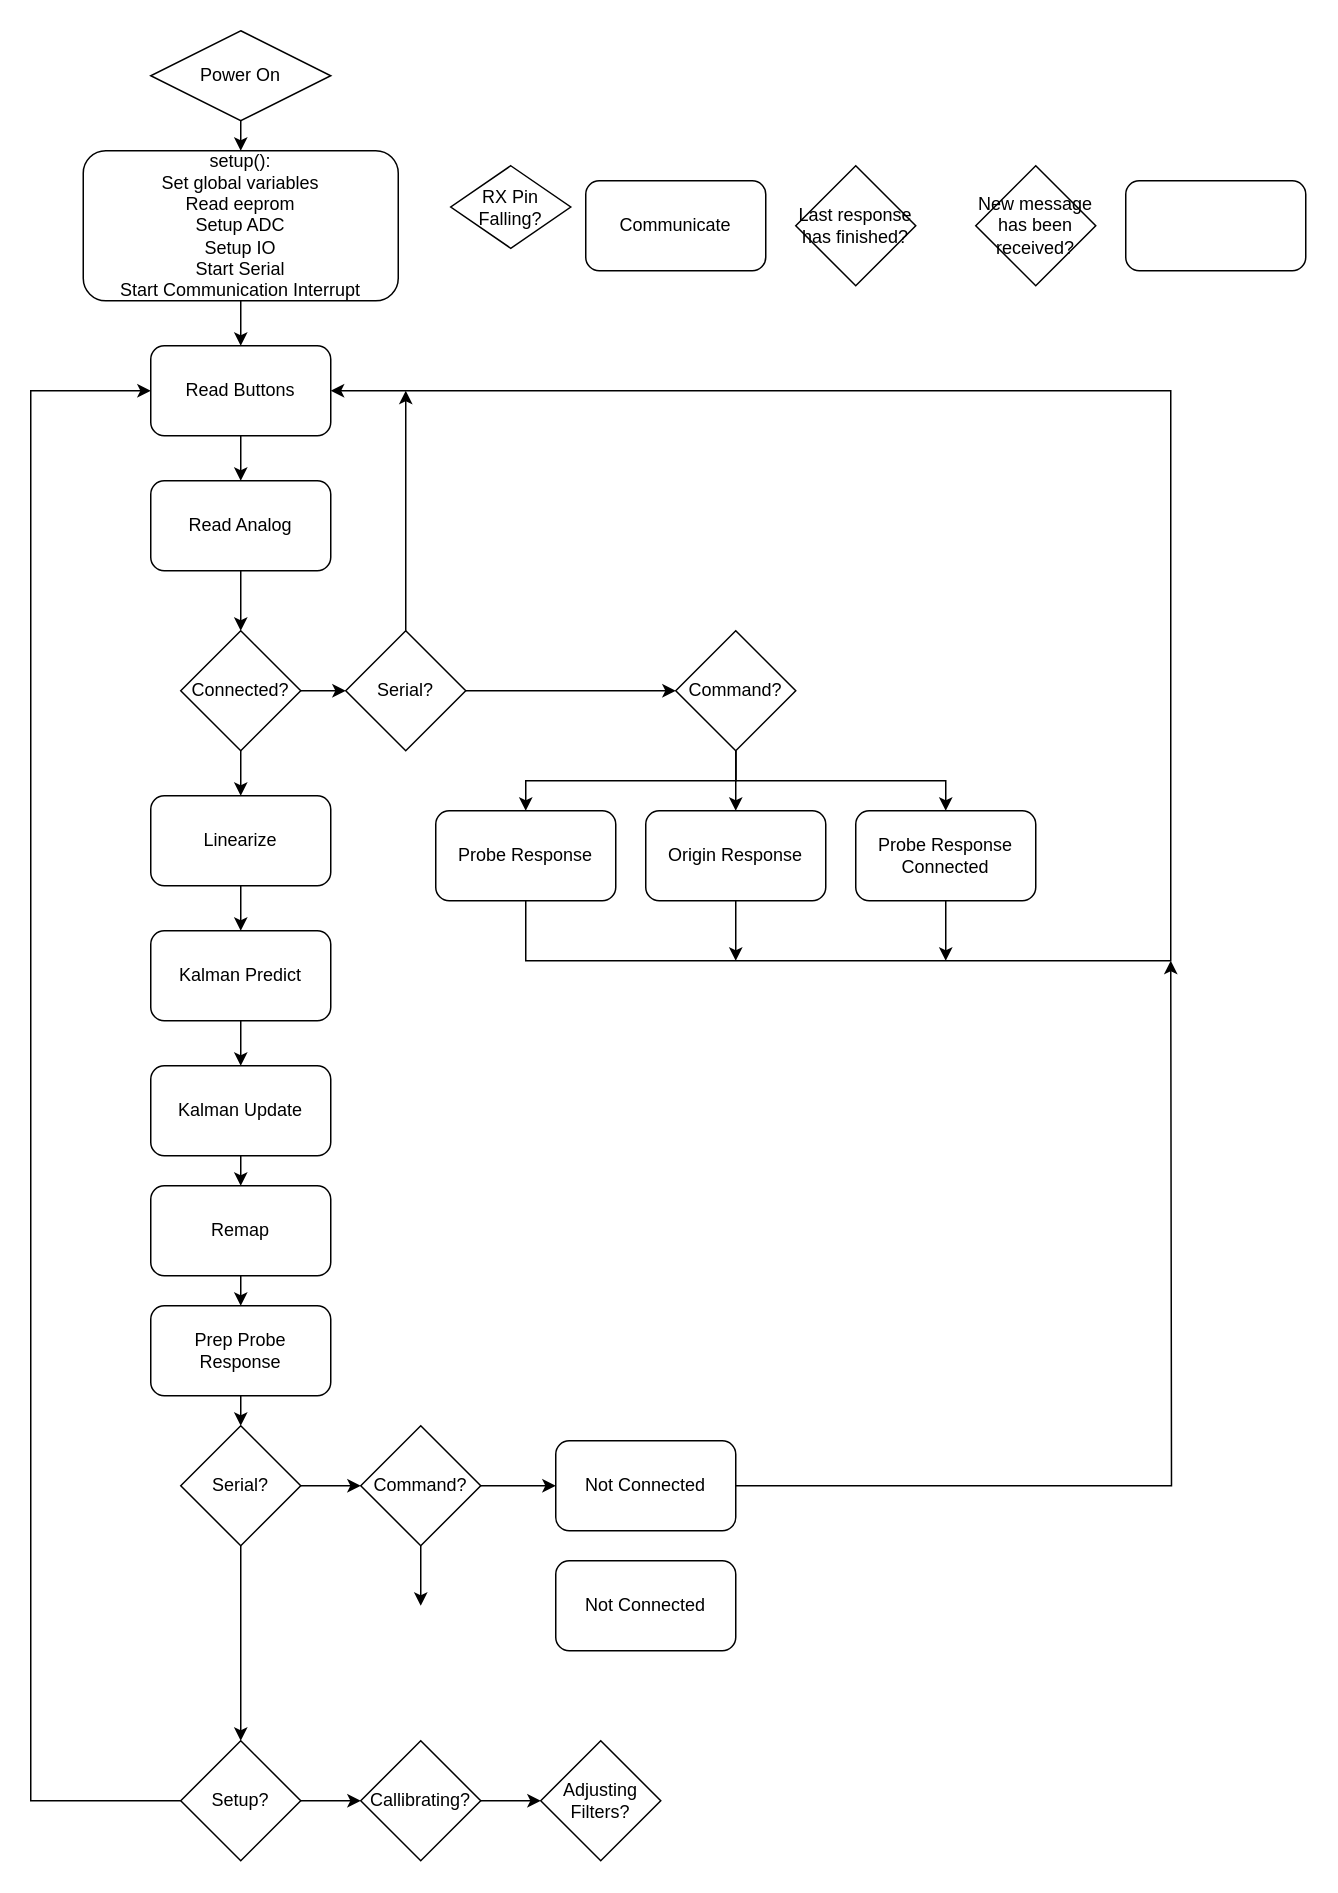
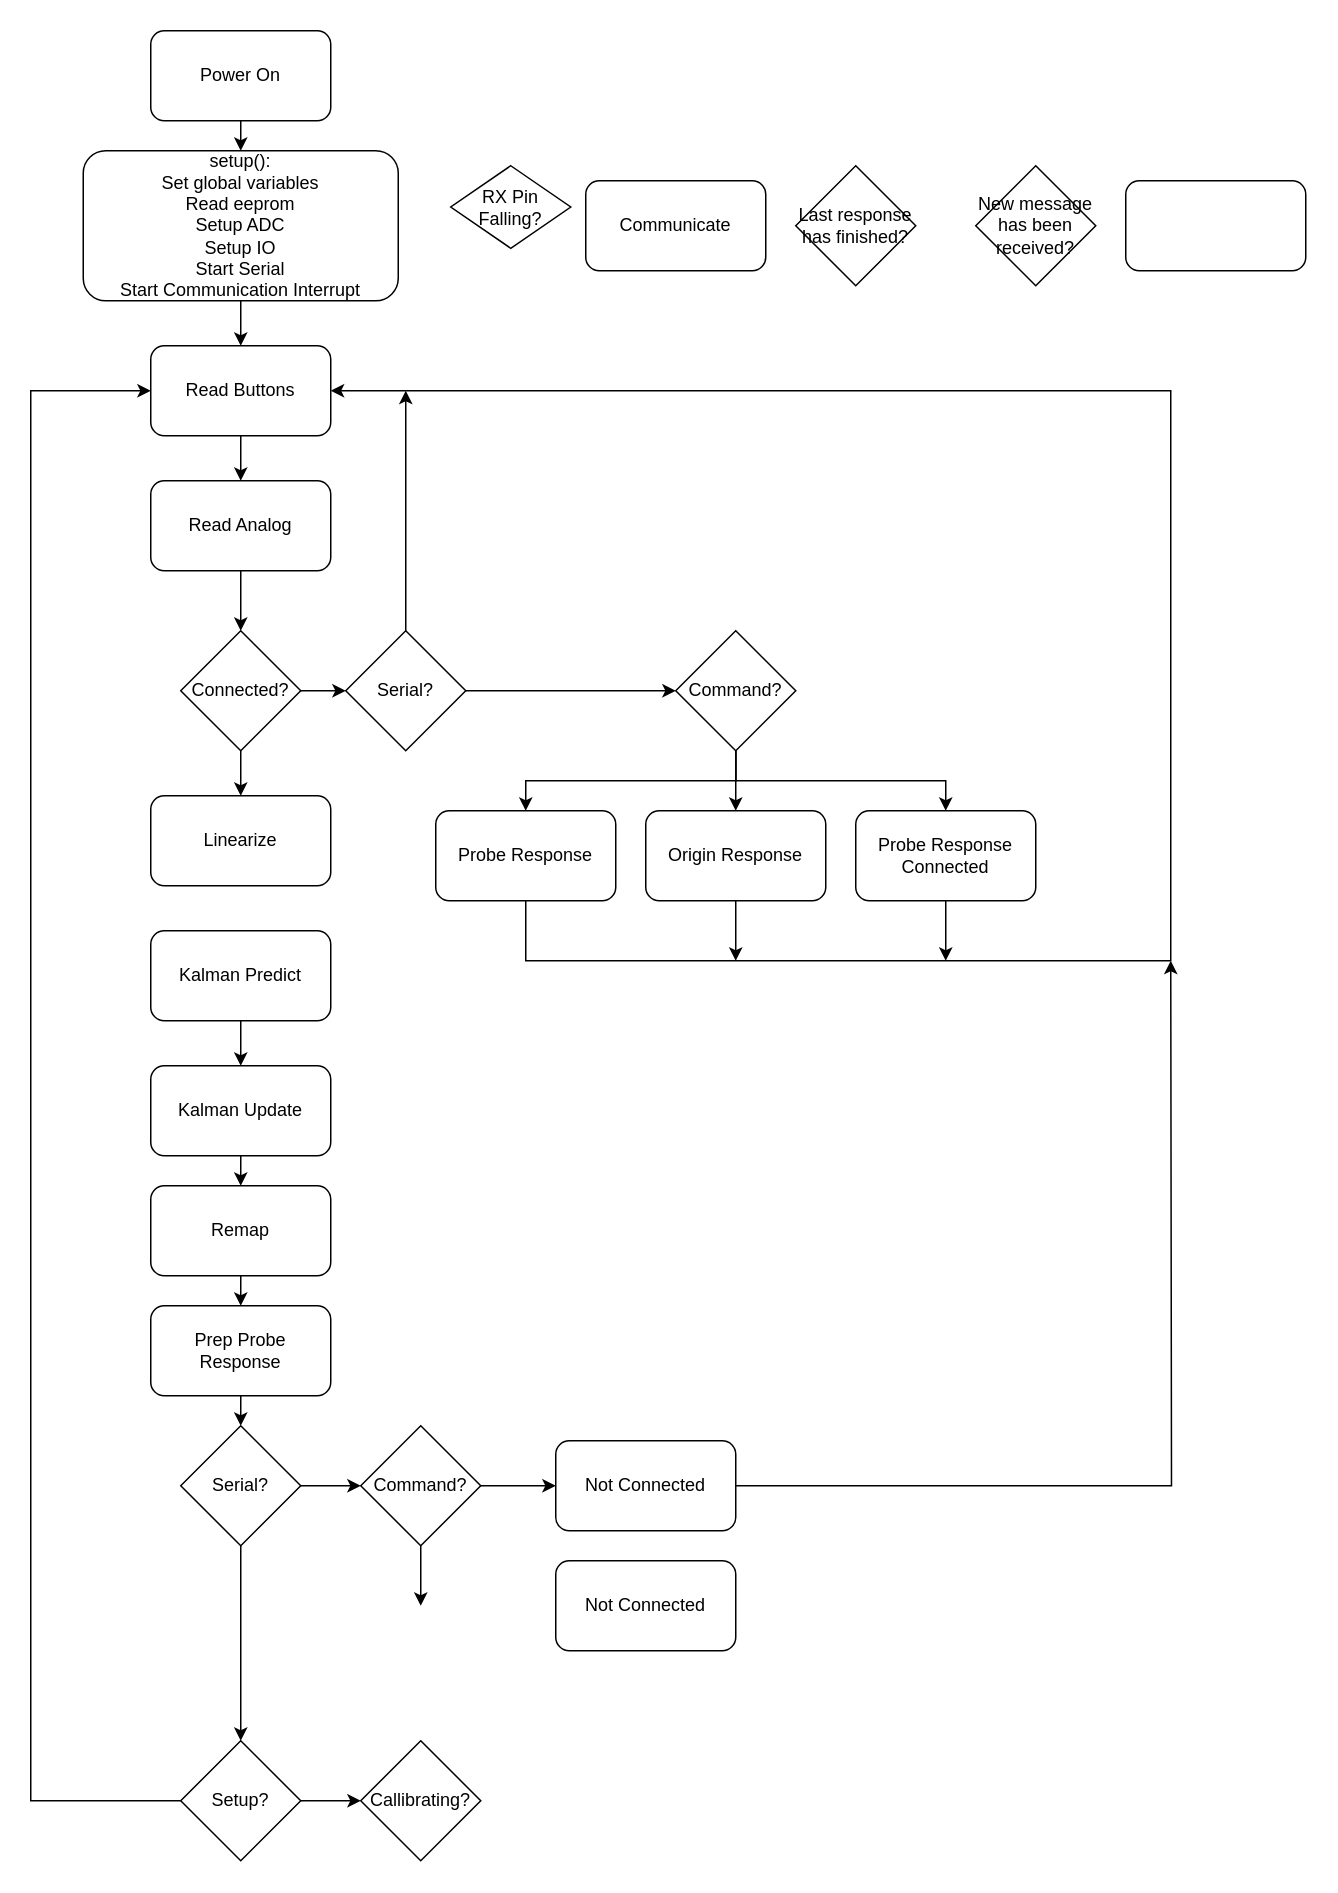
(241, 76) -> (241, 76)
(241, 903) -> none
(506, 1801) -> none
(601, 1801) -> none
